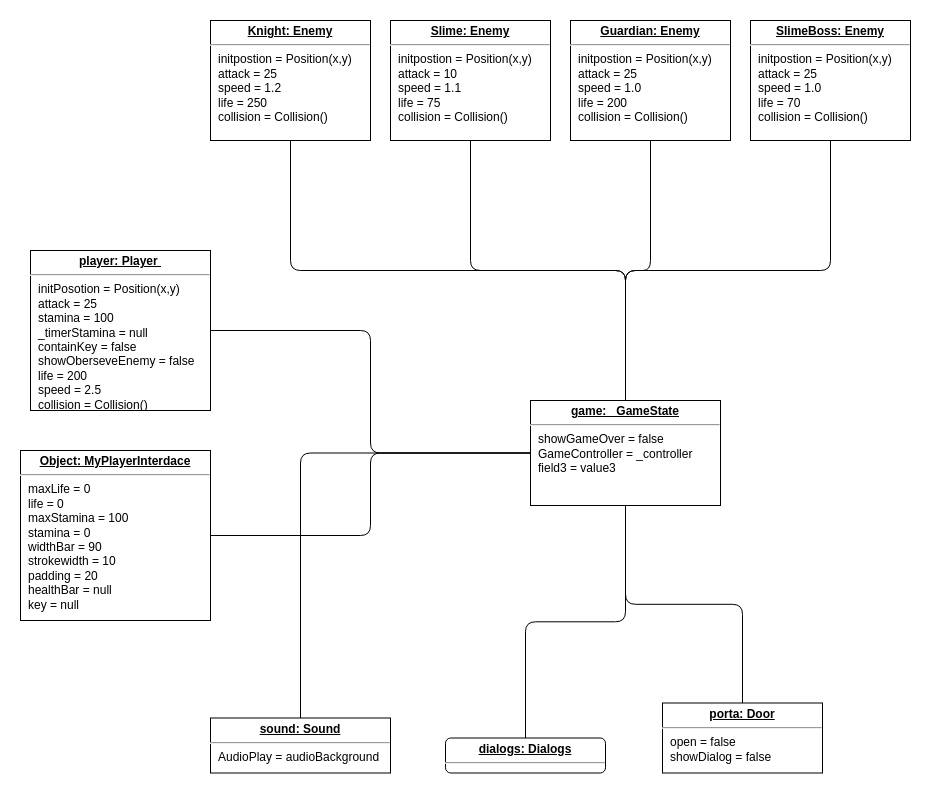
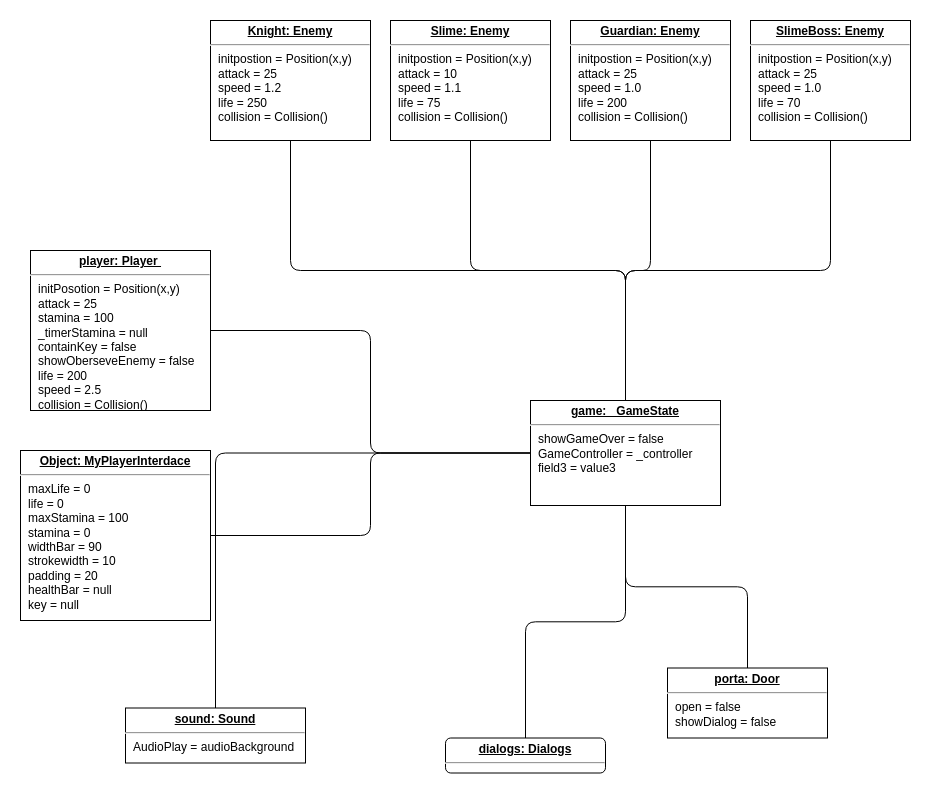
(743, 738) -> (748, 703)
(301, 746) -> (216, 736)
